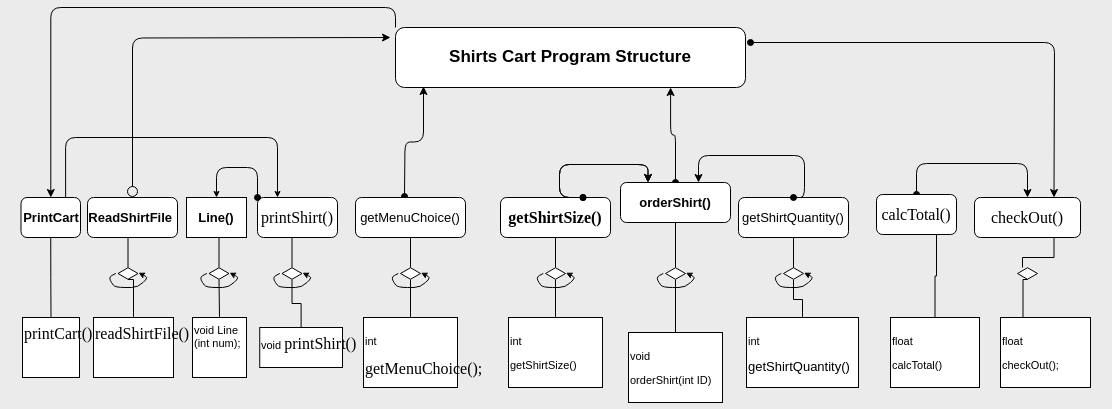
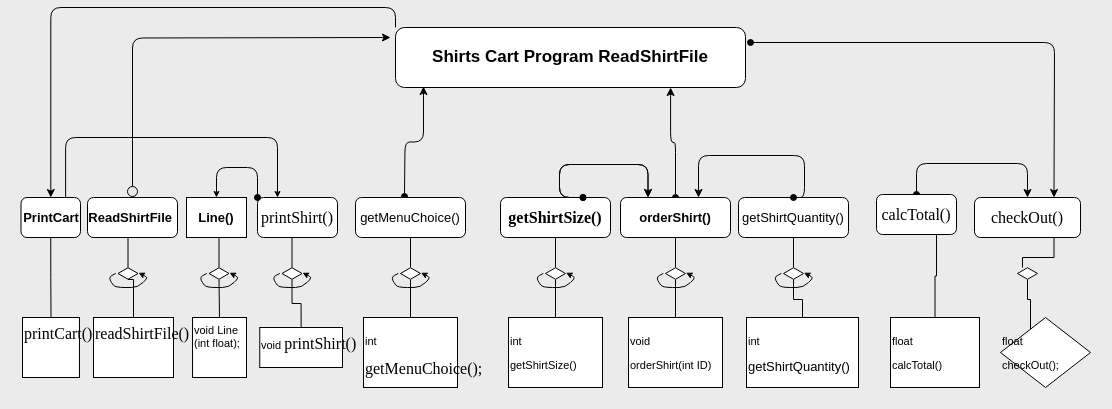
(571, 58) -> (571, 58)
(676, 203) -> (676, 218)
(221, 344) -> (221, 344)
(1046, 353) -> (1046, 353)
(676, 368) -> (676, 353)
